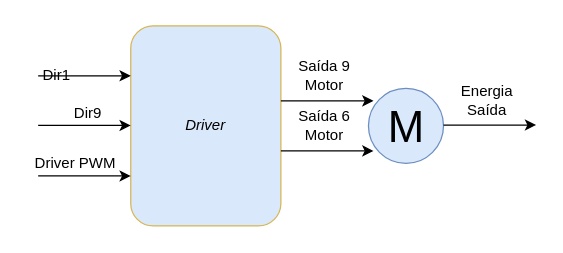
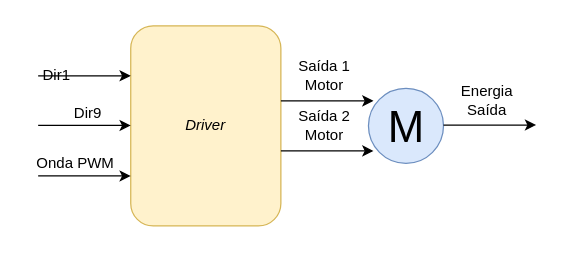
(324, 76) -> (324, 76)
(206, 126) -> (206, 126)
(324, 126) -> (324, 126)
(76, 163) -> (76, 163)
